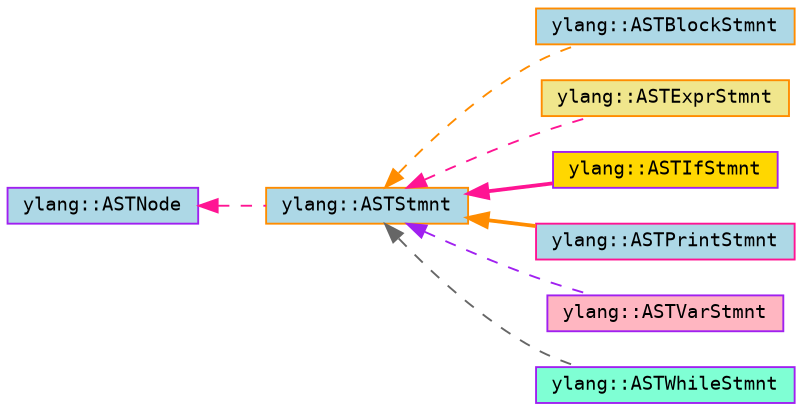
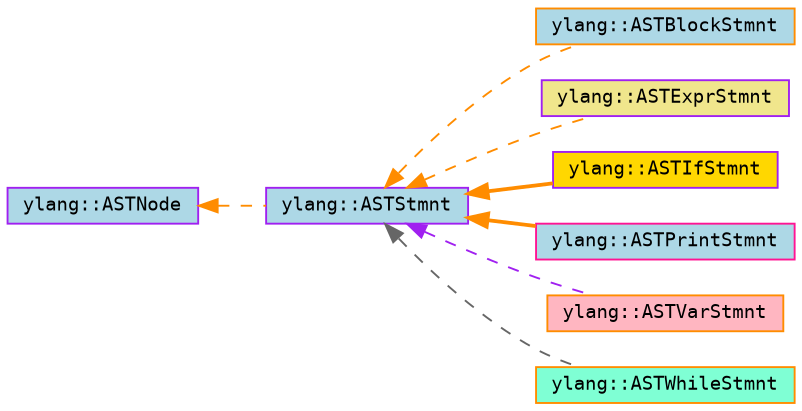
(665, 98) -> (665, 98)
(508, 145) -> (508, 145)
(520, 187) -> (520, 187)
(242, 206) -> (242, 206)
(367, 206) -> (367, 206)
(665, 313) -> (665, 313)
(665, 385) -> (665, 385)
